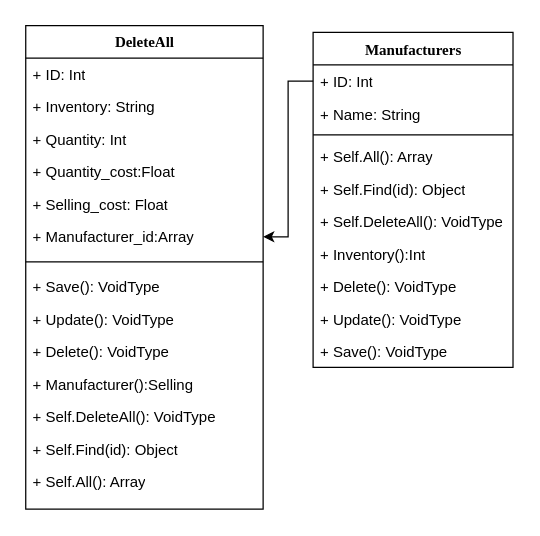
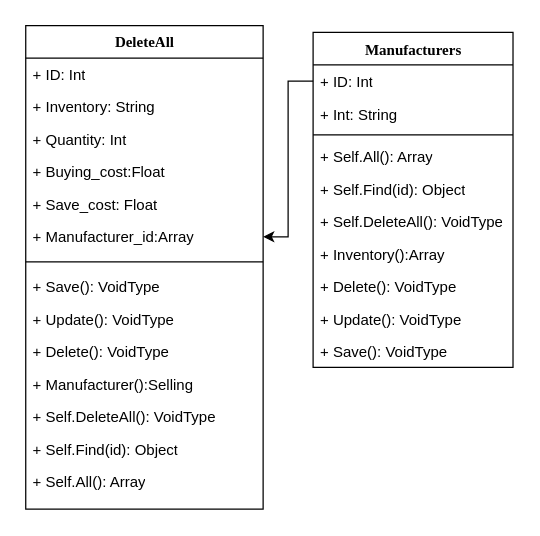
(372, 116) -> (367, 116)
(114, 173) -> (105, 173)
(108, 206) -> (101, 206)
(388, 256) -> (397, 256)
